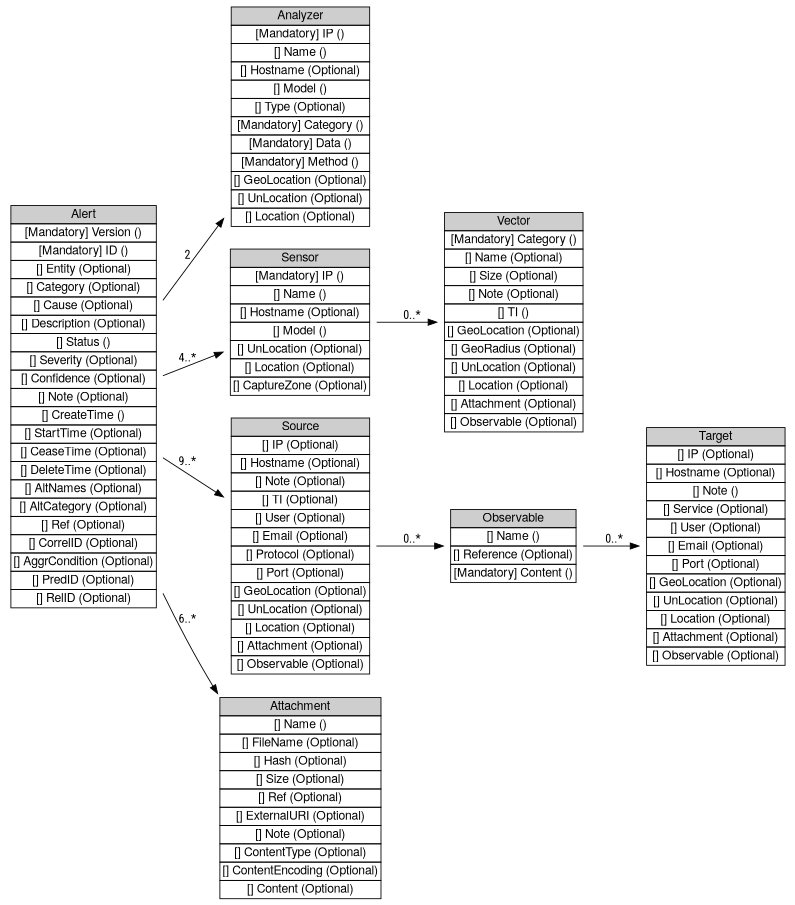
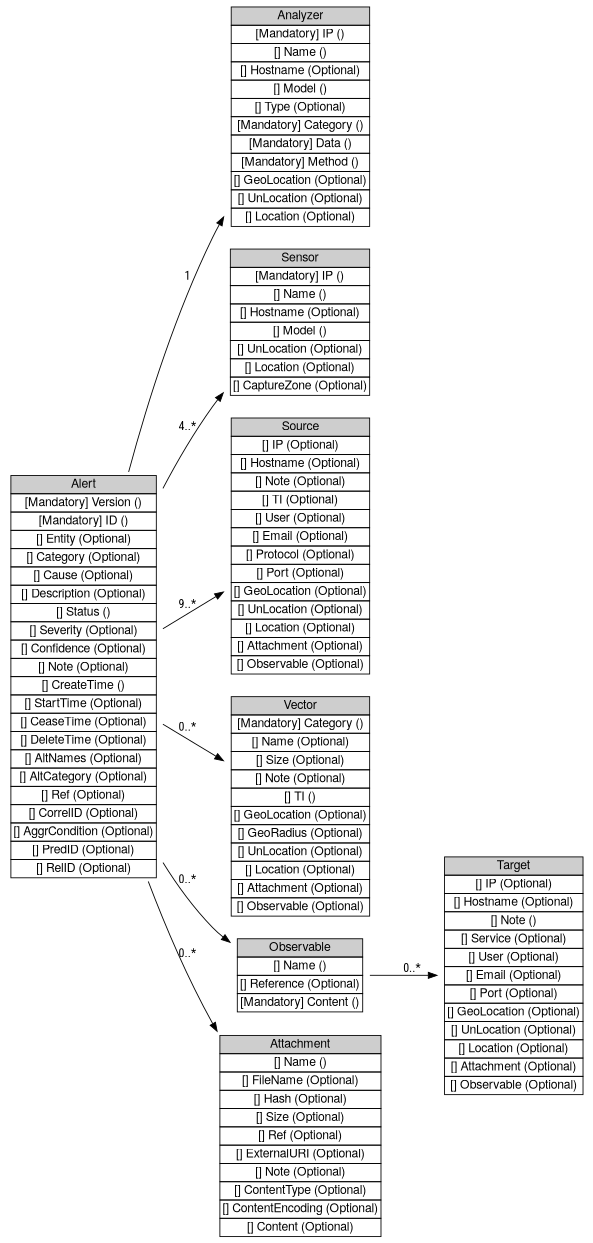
(188, 256) -> (188, 276)
(402, 322) -> (189, 740)
(405, 546) -> (190, 902)
(188, 620) -> (188, 954)
